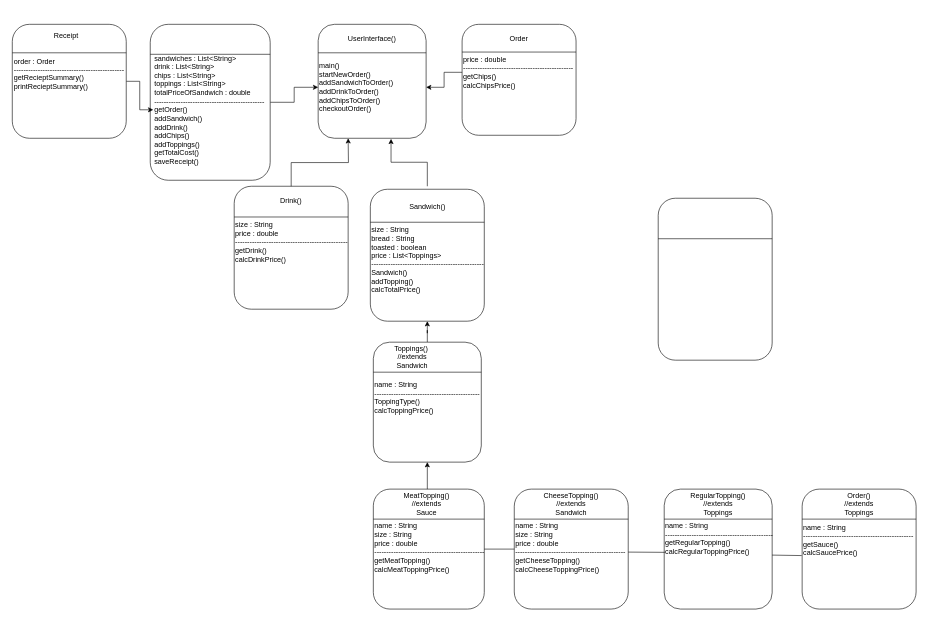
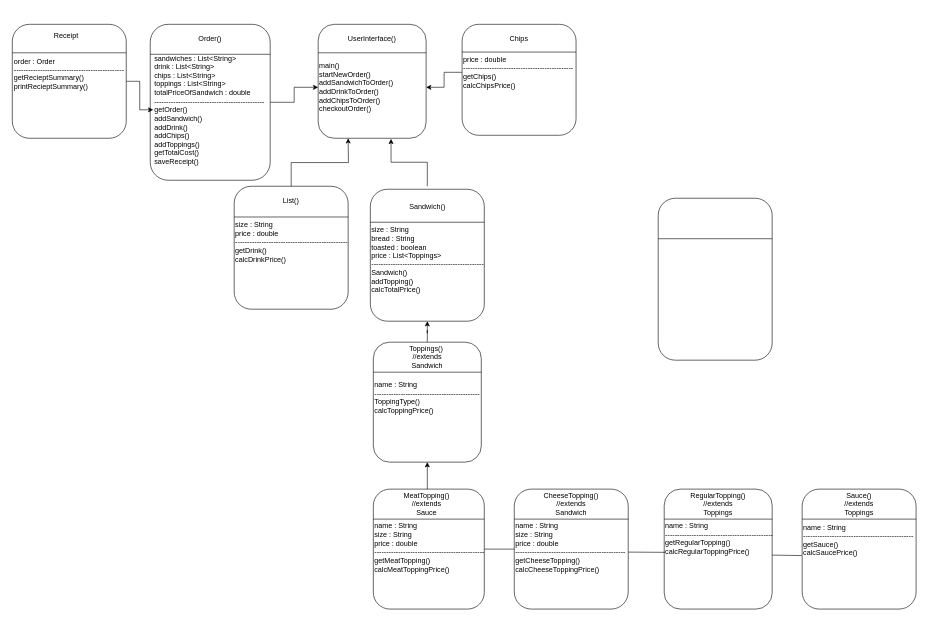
none -> (210, 39)
(519, 39) -> (519, 39)
(291, 201) -> (291, 201)
(413, 357) -> (428, 357)
(860, 504) -> (860, 504)
